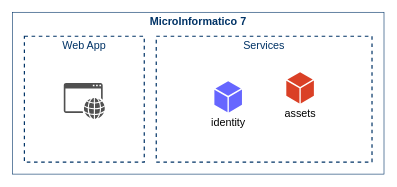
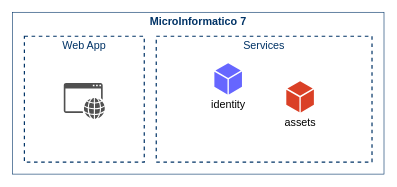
(300, 88) -> (300, 97)
(228, 97) -> (228, 79)
